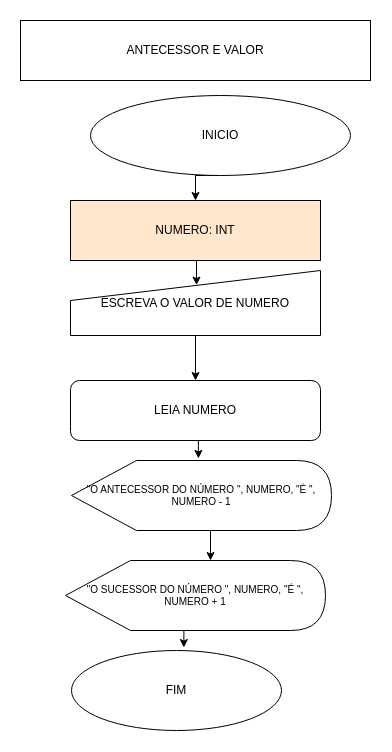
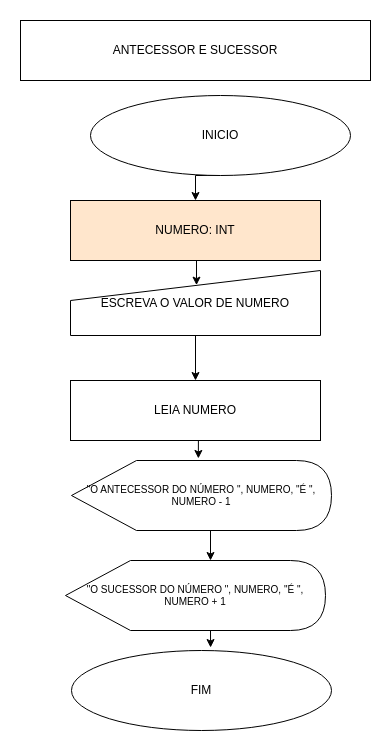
(196, 51) -> (196, 51)
(196, 411) -> (196, 411)
(177, 691) -> (202, 691)
